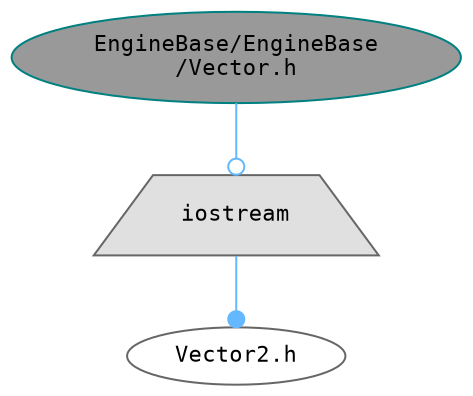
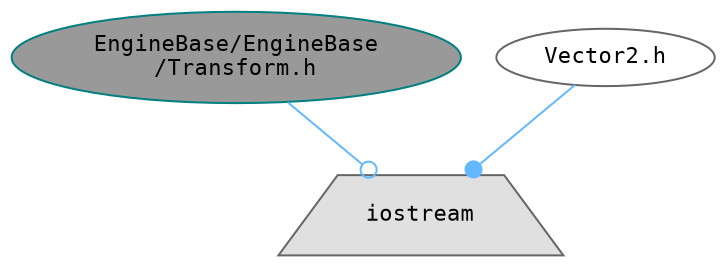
(236, 57) -> (236, 57)
(236, 283) -> (528, 124)
